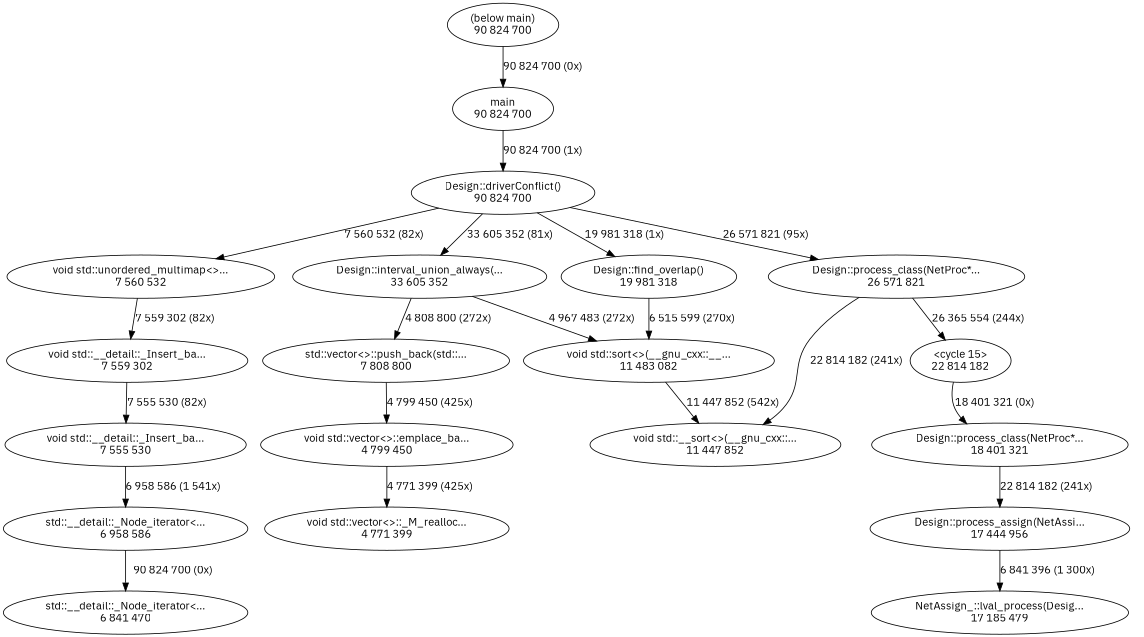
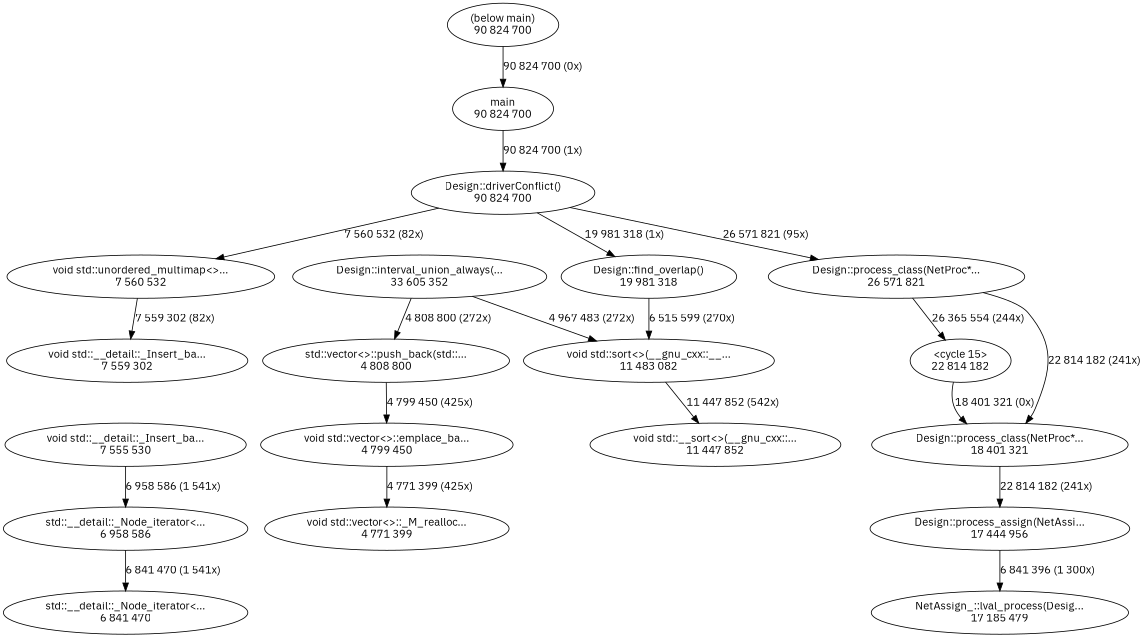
(465, 232) -> none
(803, 351) -> (1044, 339)
(386, 361) -> (386, 361)
(126, 399) -> none
(173, 571) -> (173, 571)
